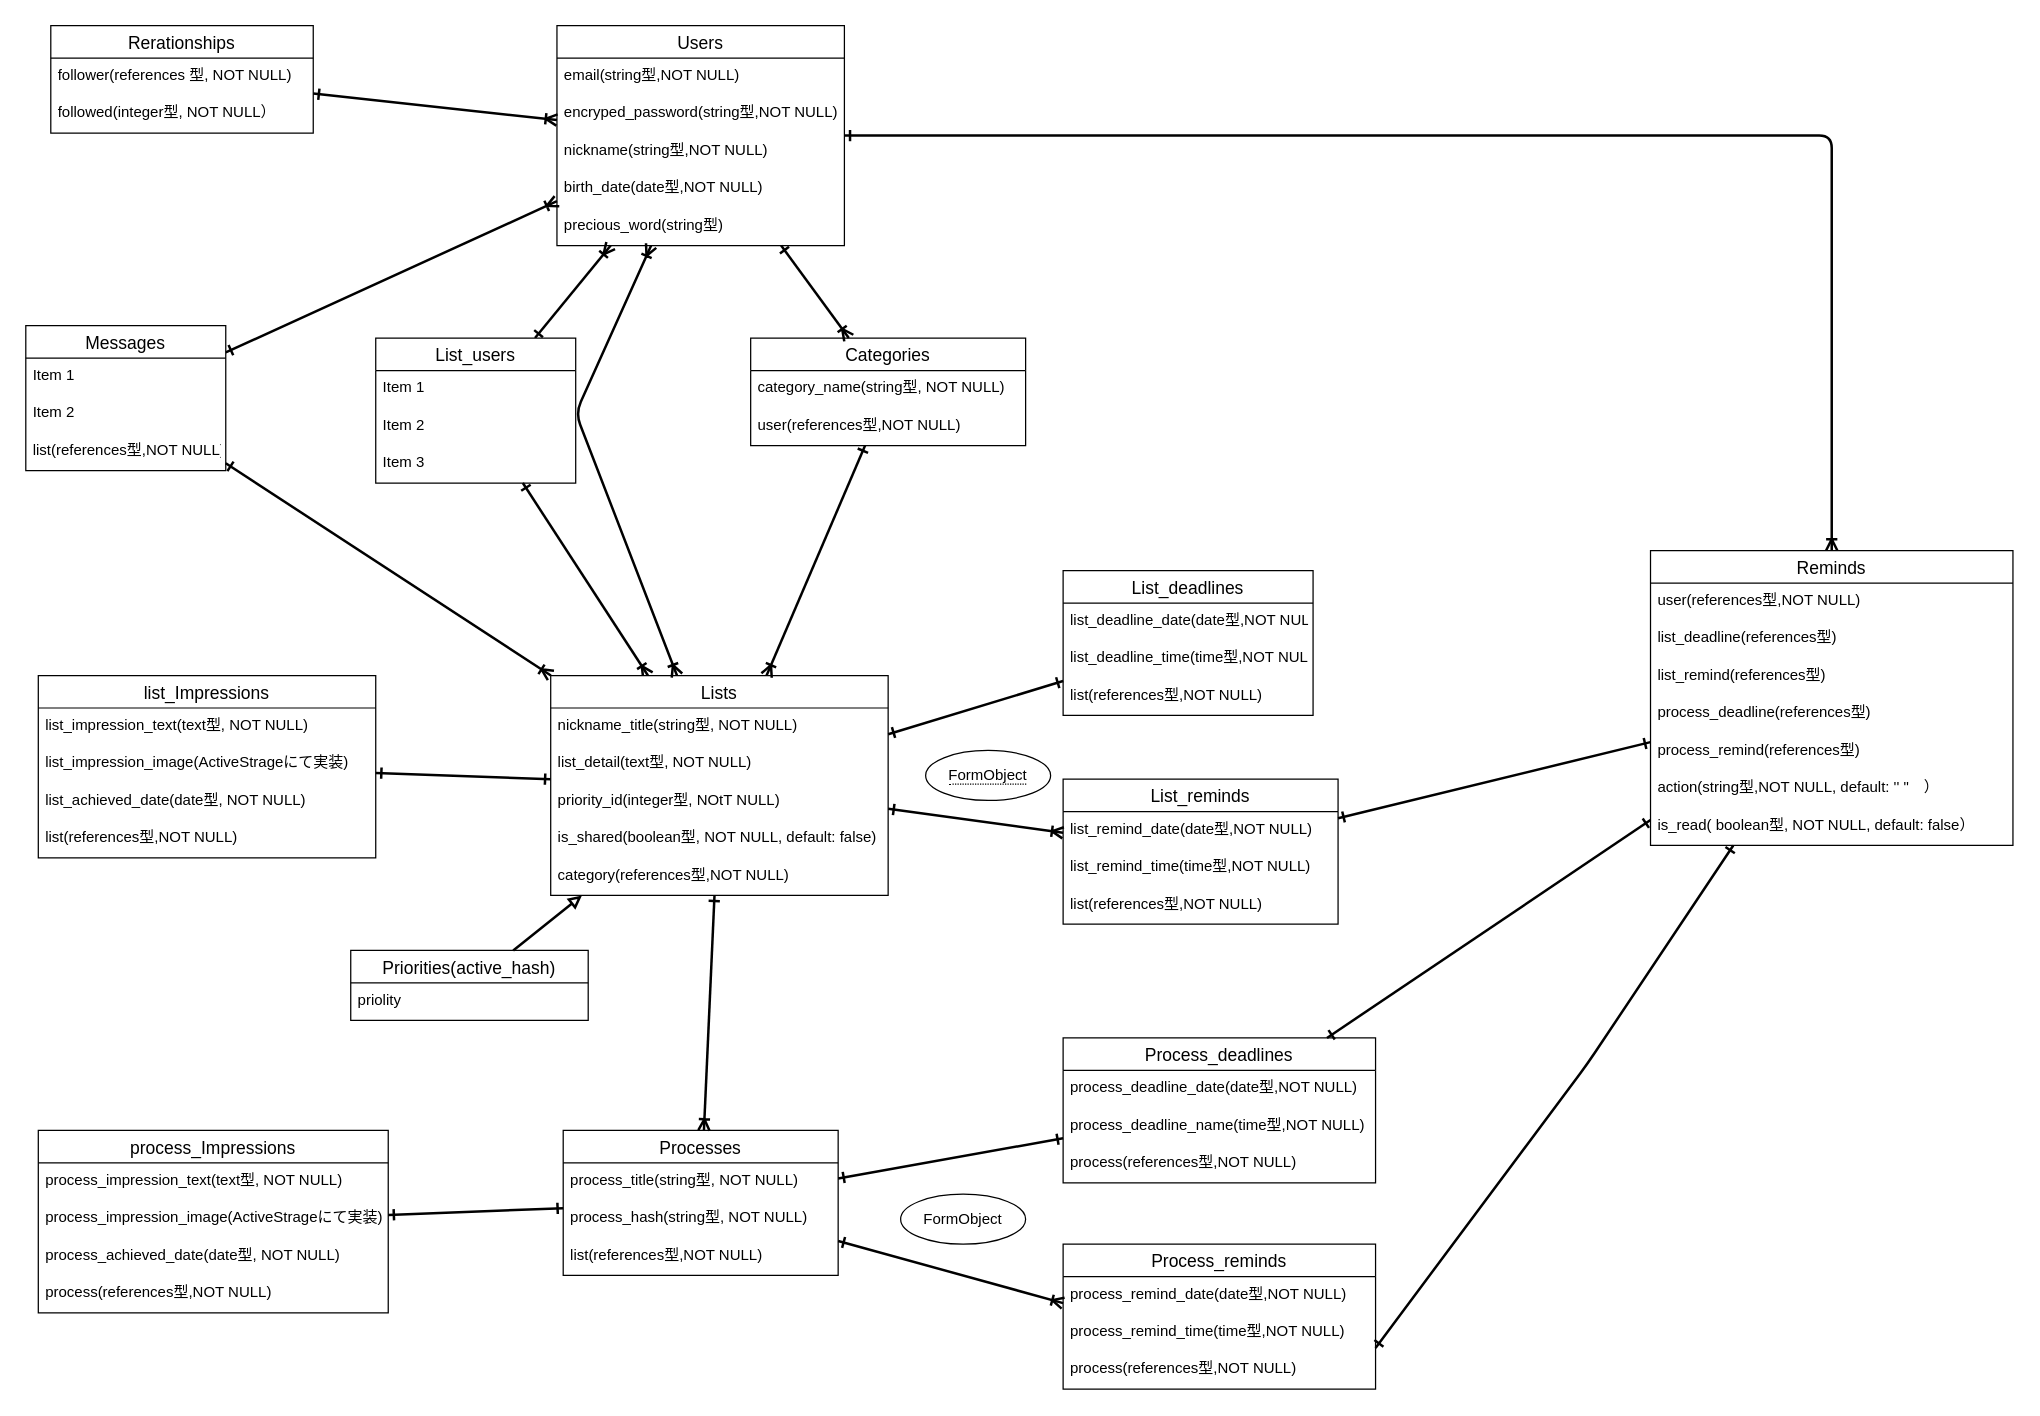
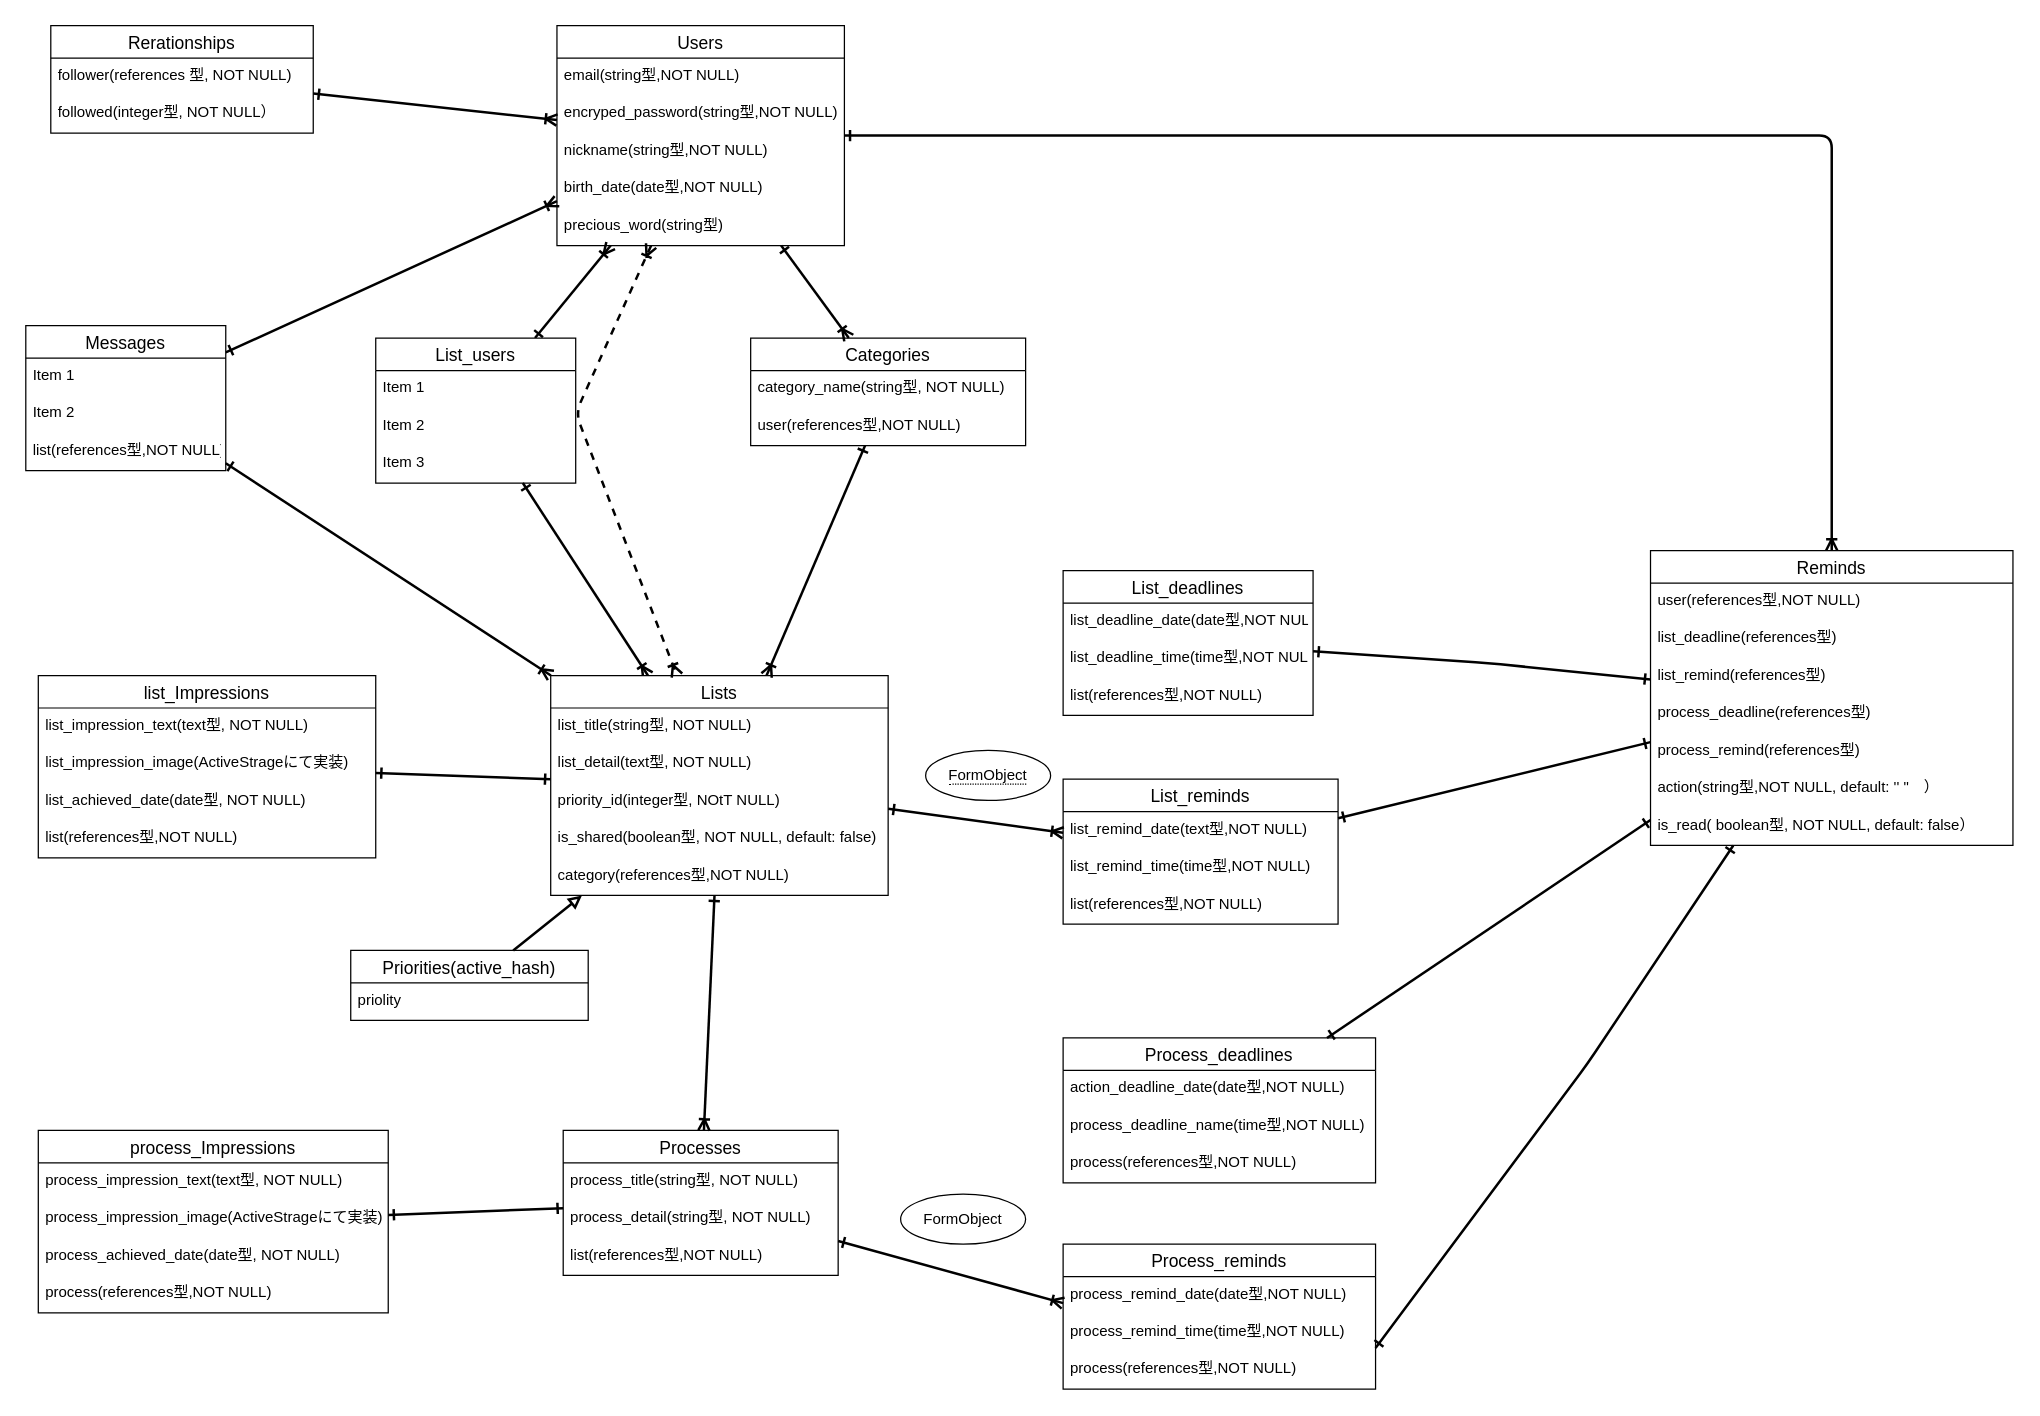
(596, 466) -> (596, 466)
none -> (1479, 663)
(976, 708) -> none
(686, 725) -> (667, 725)
(1198, 829) -> (1198, 829)
(1221, 1088) -> (1215, 1088)
(951, 1159) -> none
(696, 1218) -> (700, 1218)
